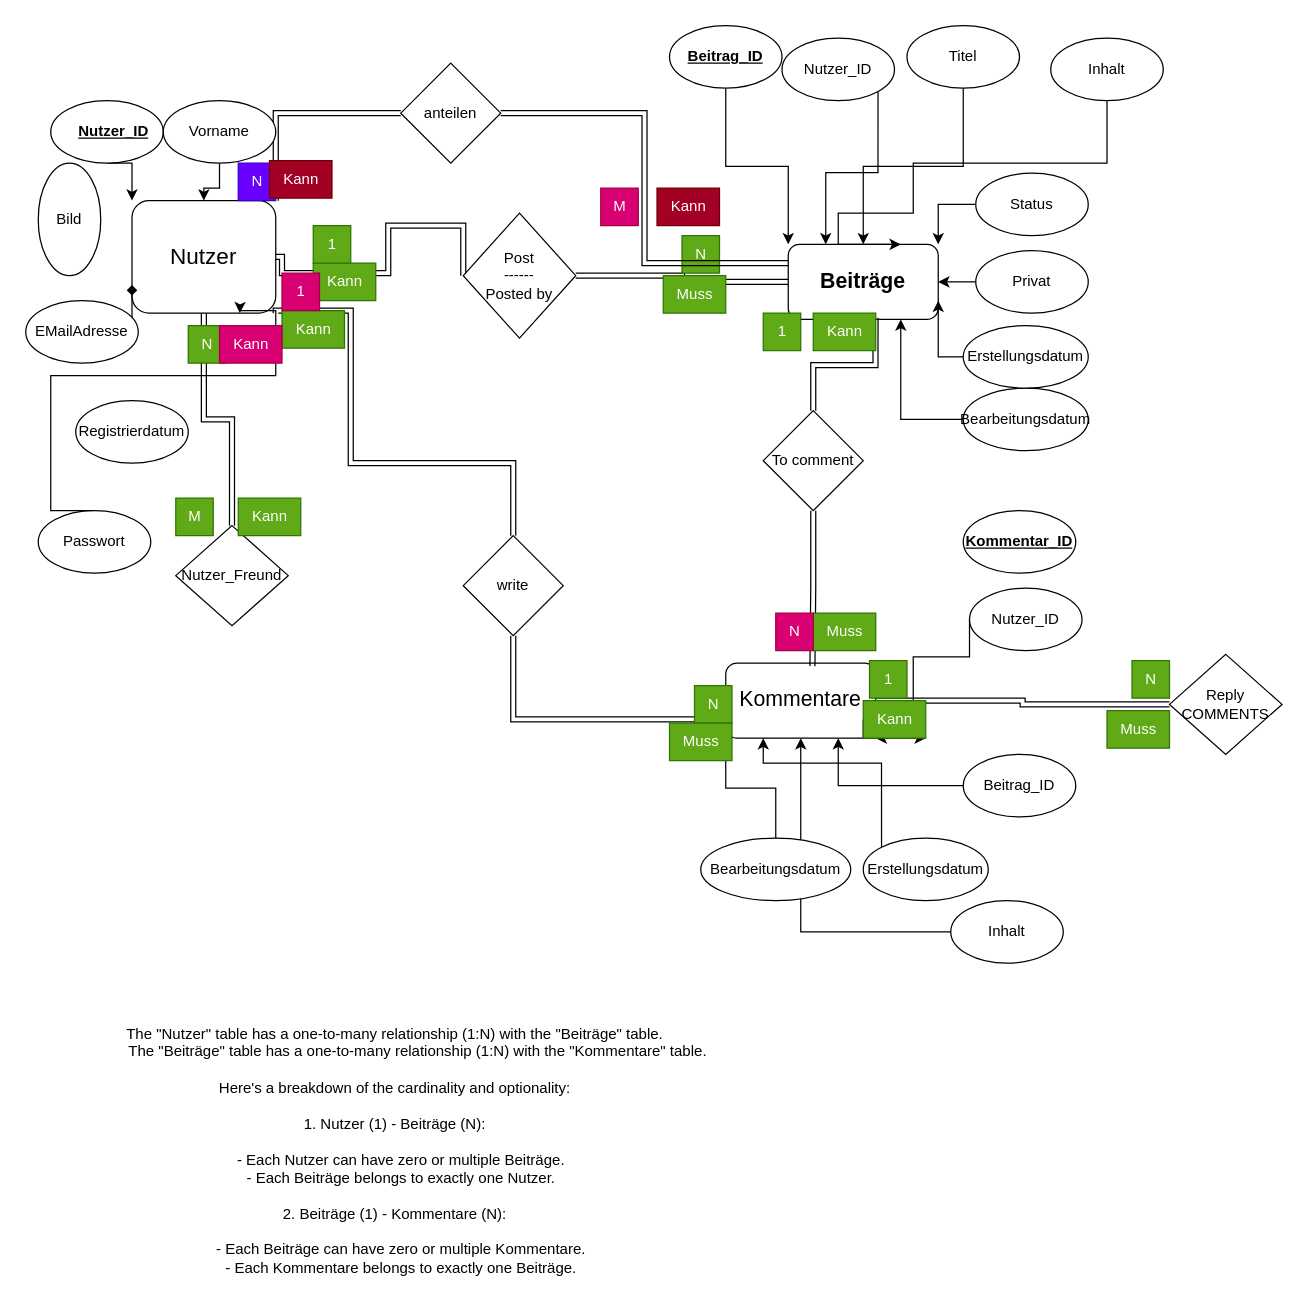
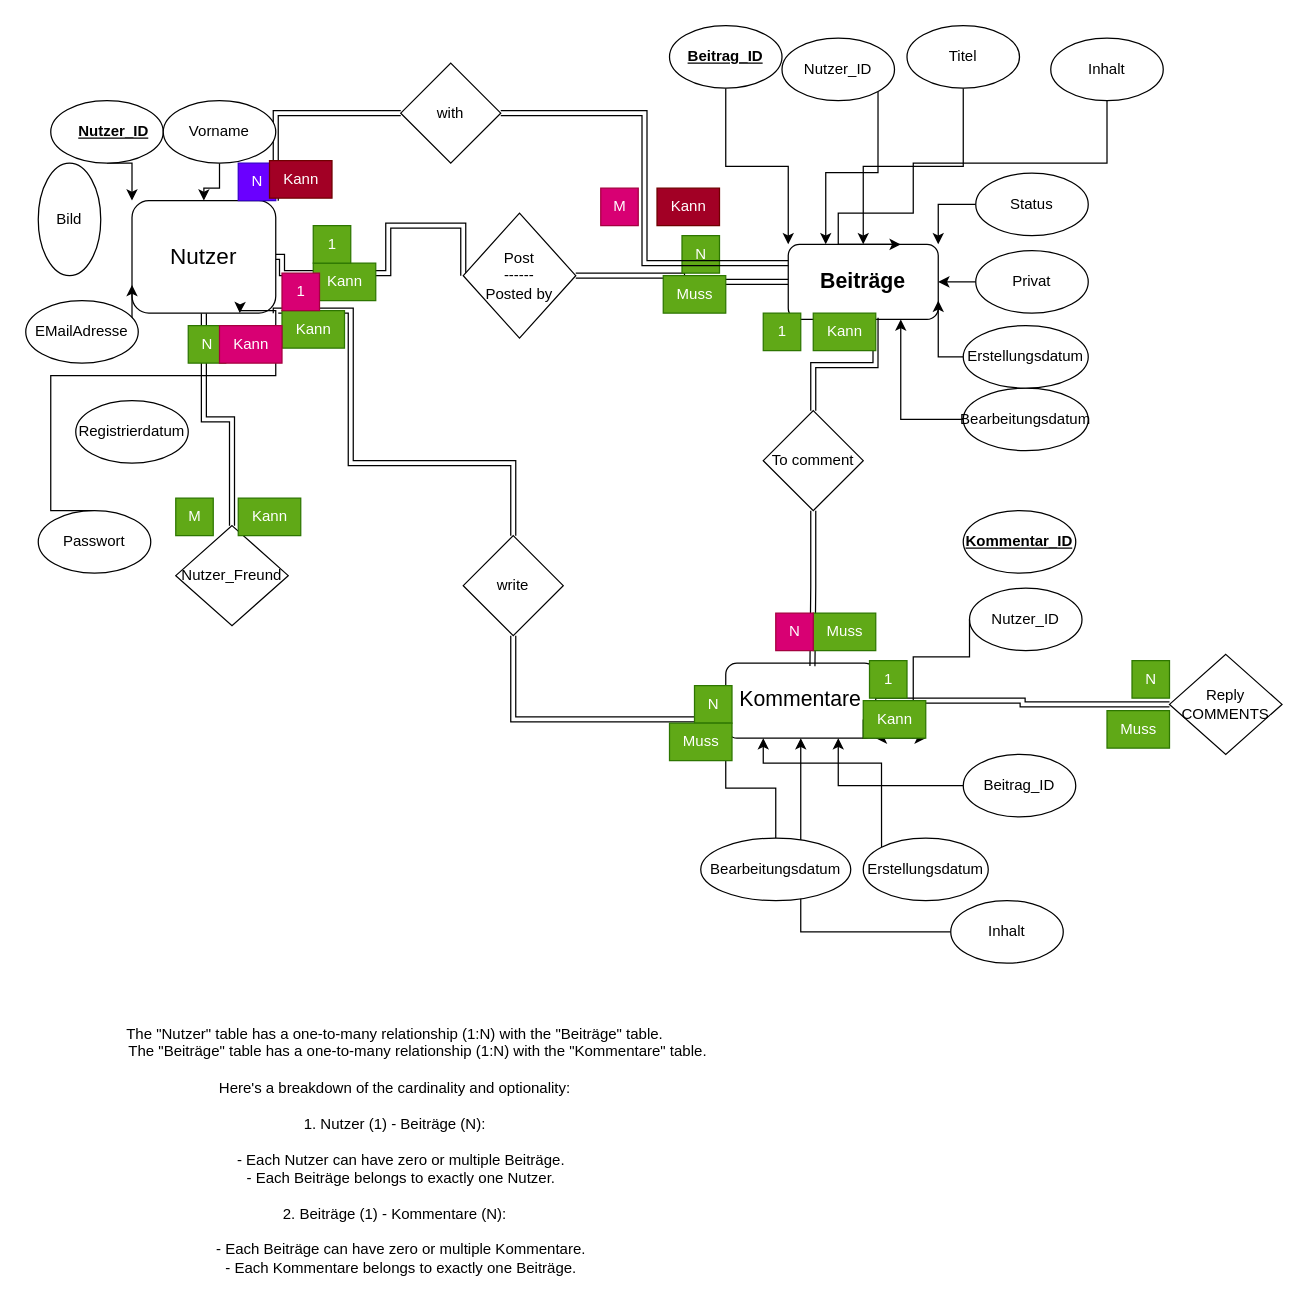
(451, 113) -> (451, 113)
(132, 296) -> (132, 295)
